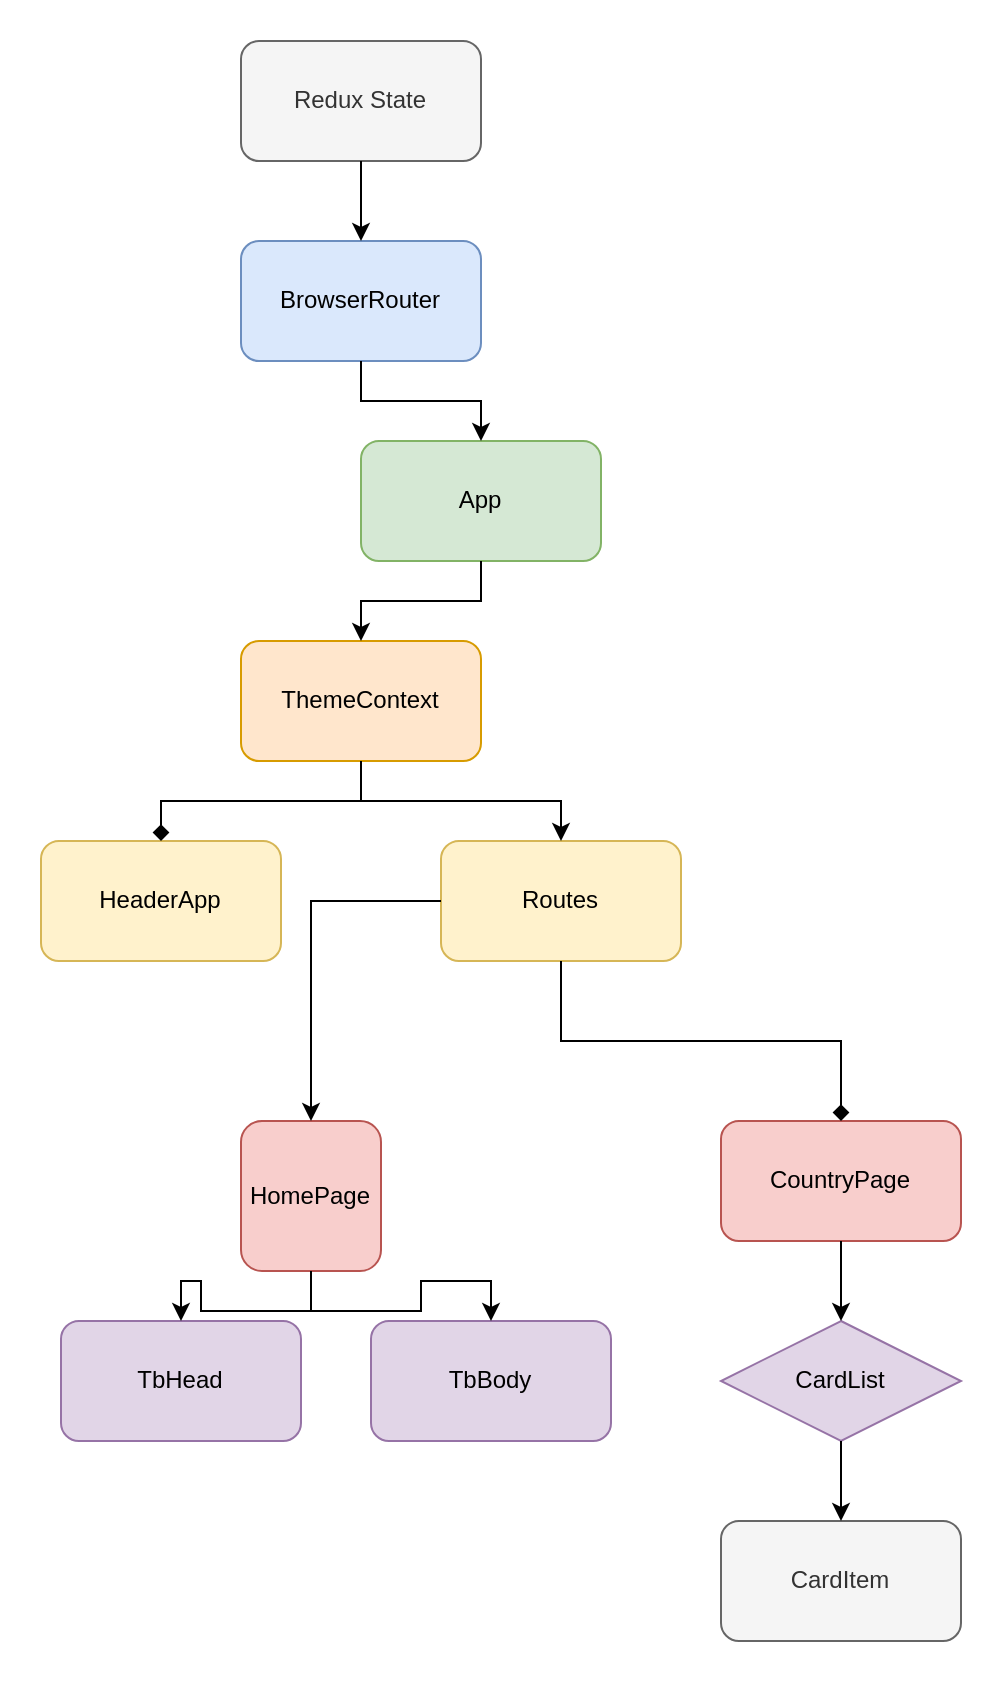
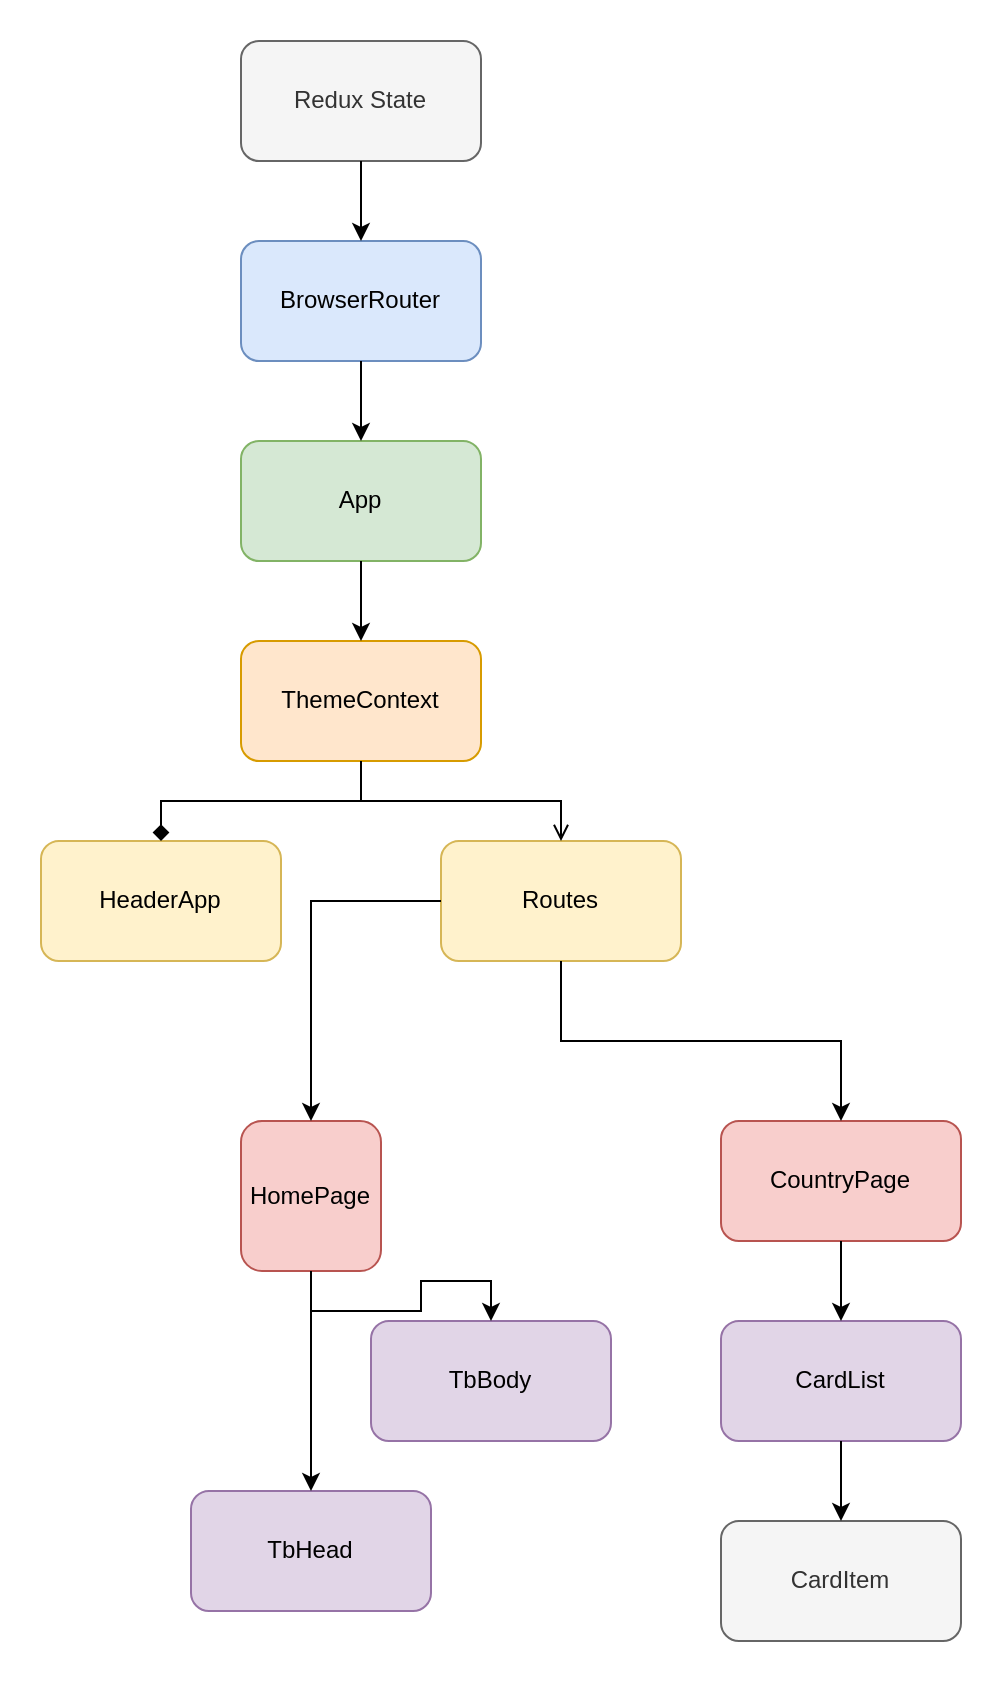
(481, 501) -> (361, 501)
(561, 826) -> (561, 829)
(841, 1105) -> (841, 1106)
(181, 1381) -> (311, 1551)
(841, 1381) -> (841, 1381)
